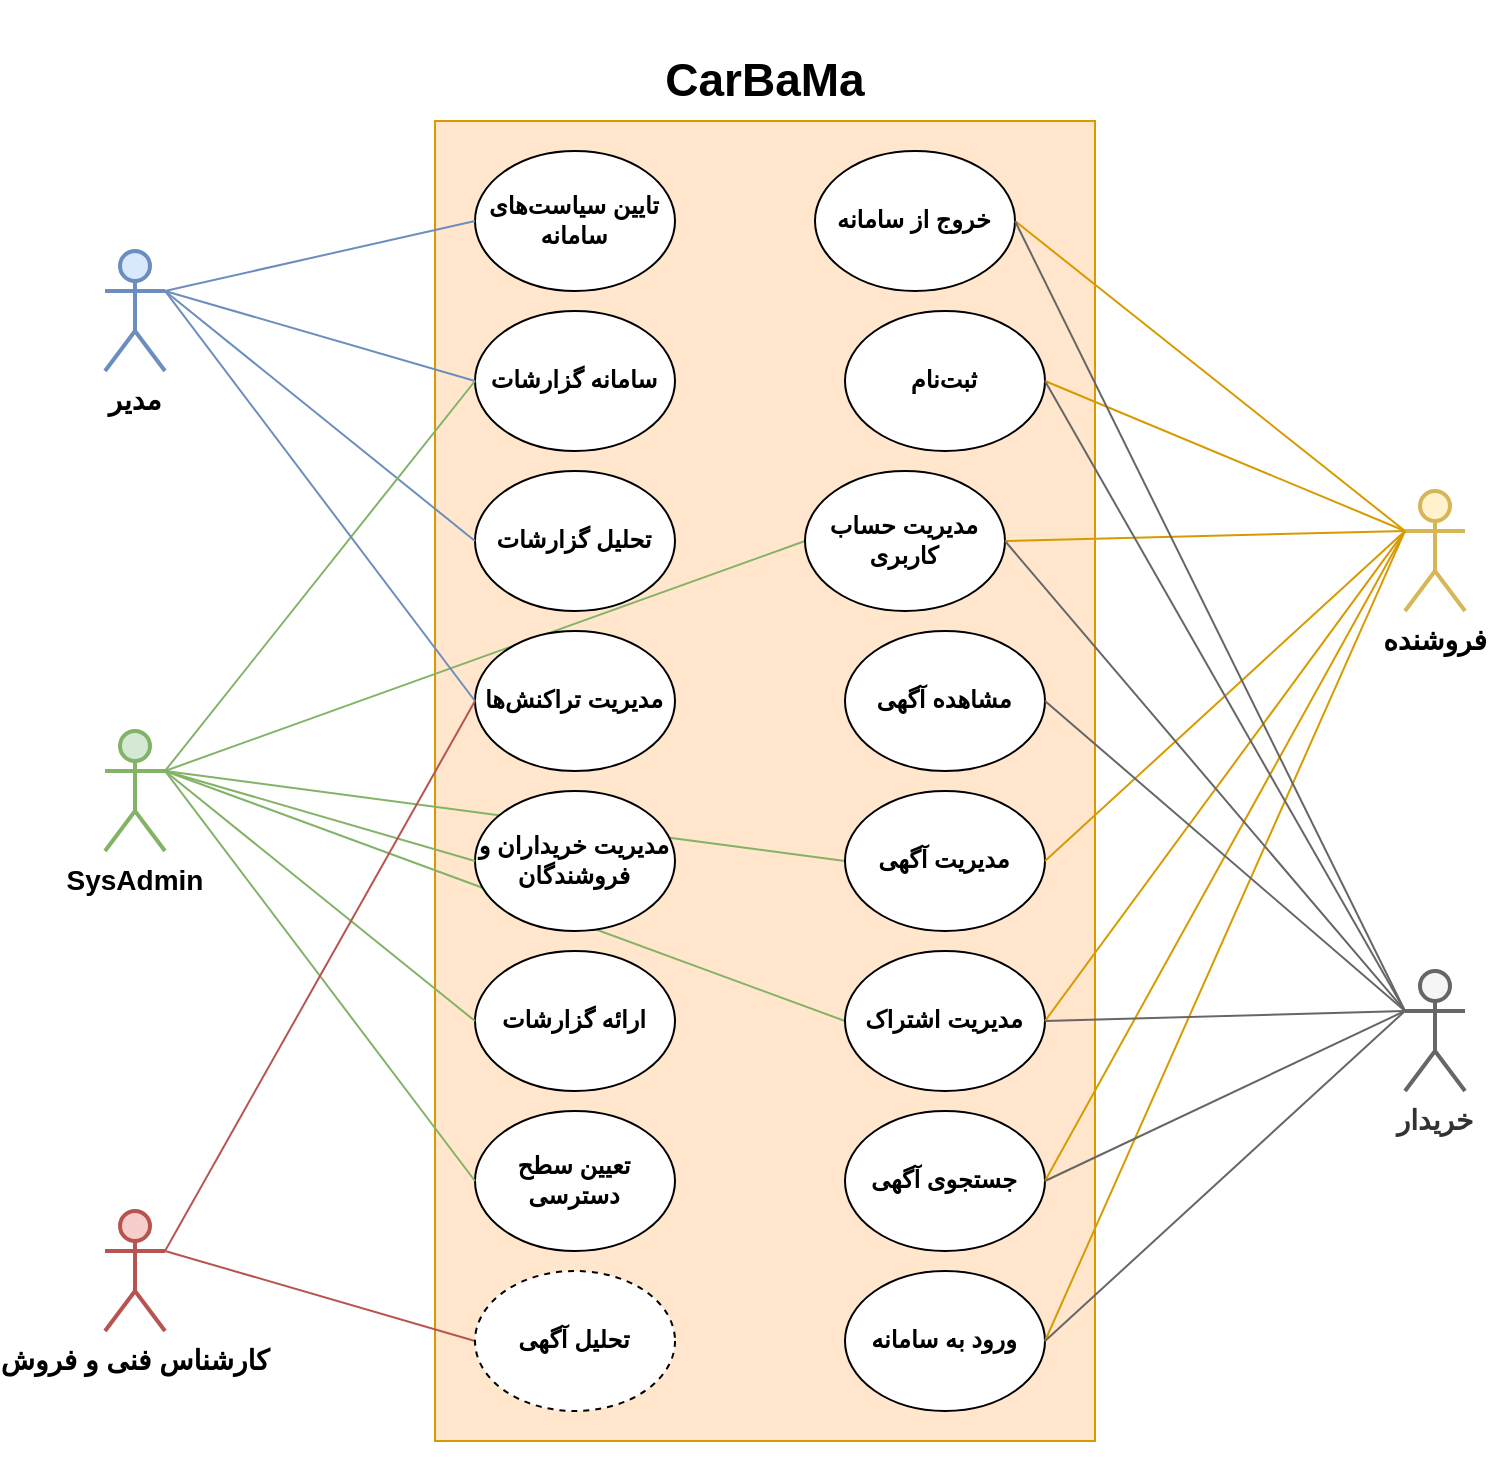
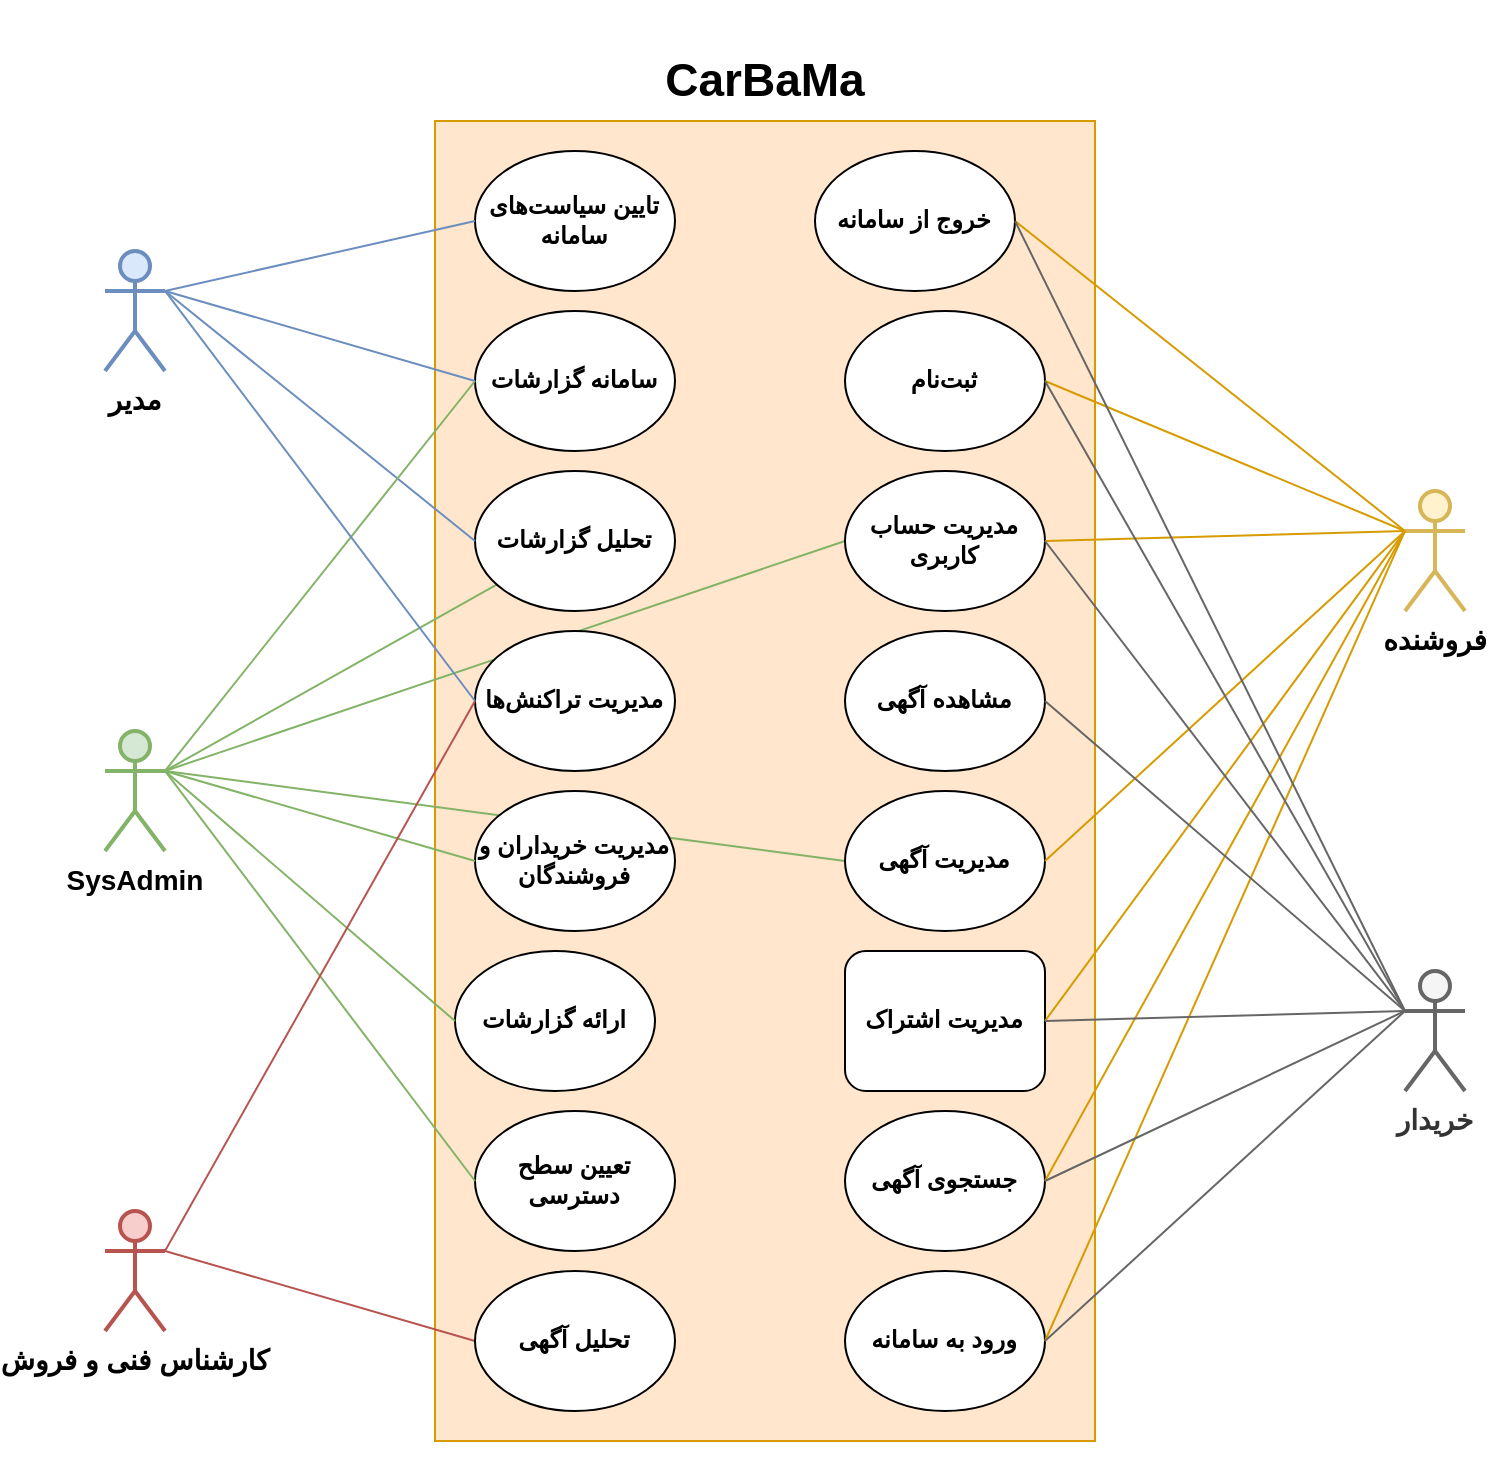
(905, 541) -> (945, 541)
(720, 975) -> (340, 673)
(575, 1021) -> (555, 1021)
(945, 1021) -> (945, 1021)
(575, 1341) -> (575, 1341)
